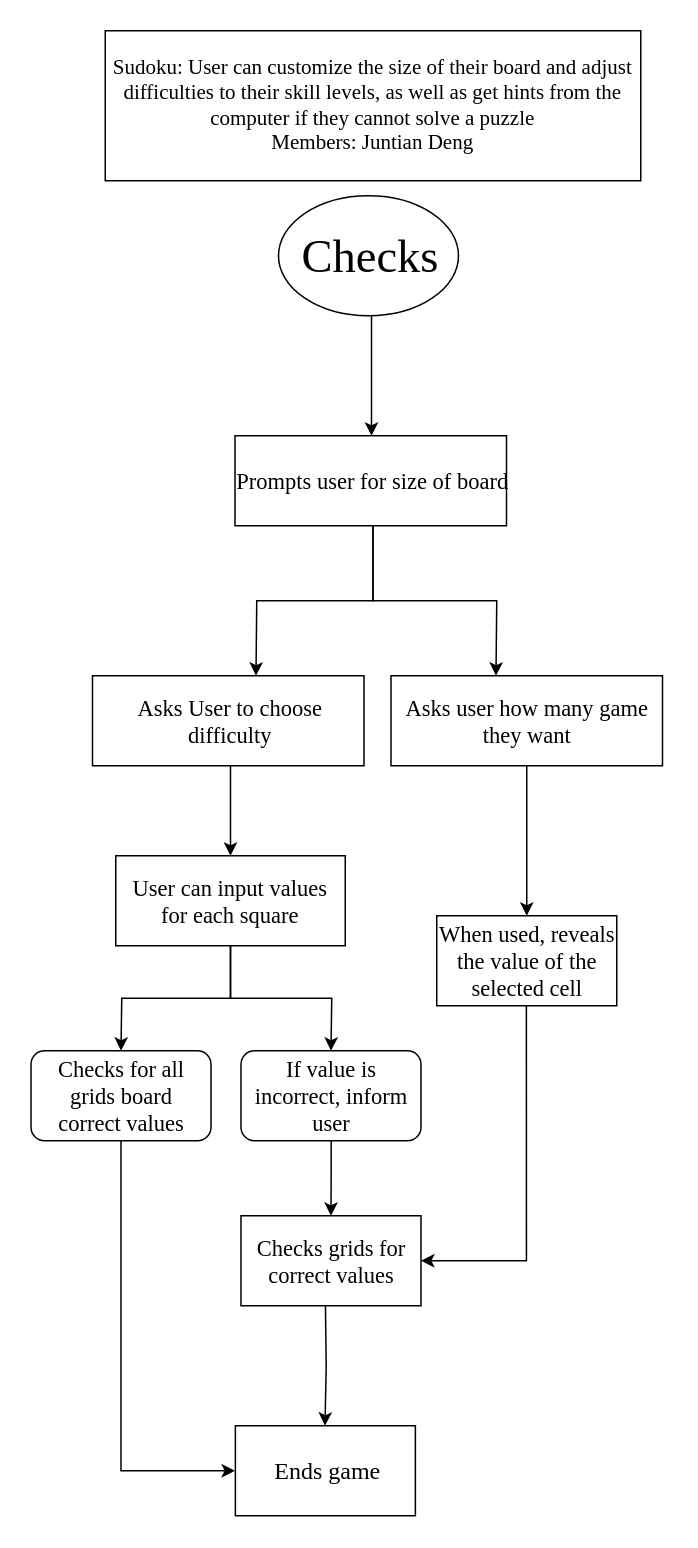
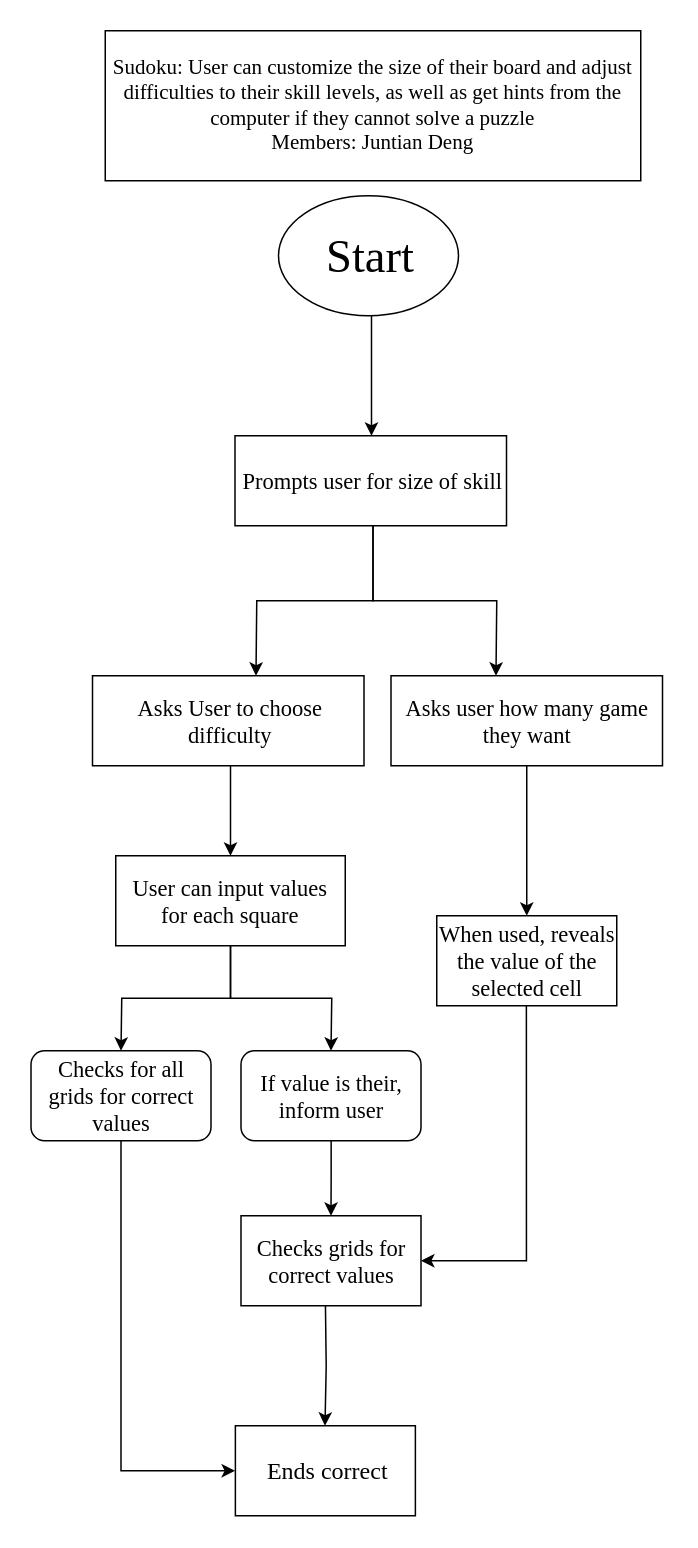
(371, 256) -> (371, 256)
(373, 481) -> (373, 481)
(122, 1096) -> (122, 1096)
(332, 1096) -> (332, 1096)
(328, 1471) -> (328, 1471)
